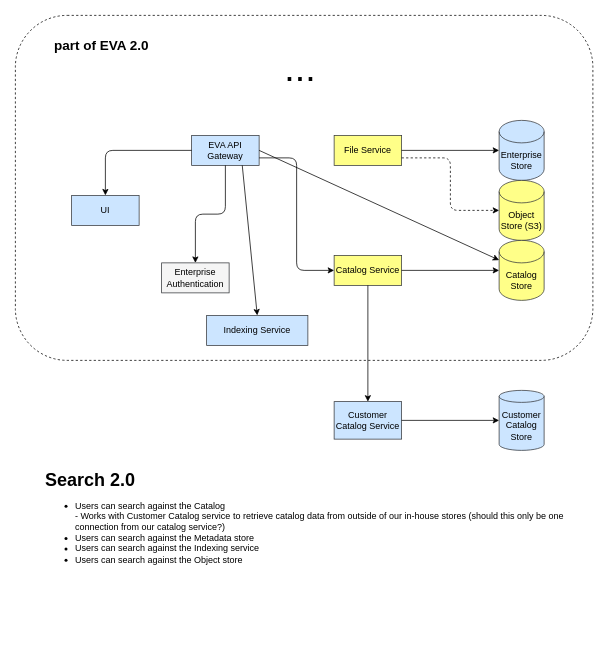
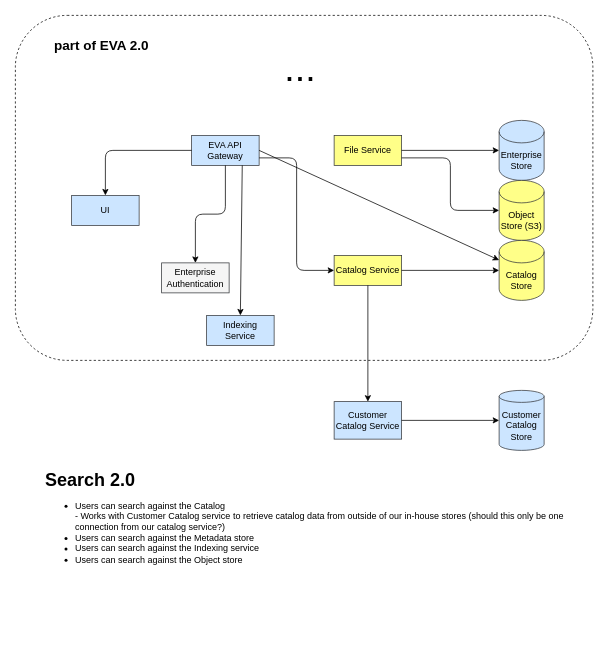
(450, 182) -> (450, 182)
(257, 330) -> (240, 330)
